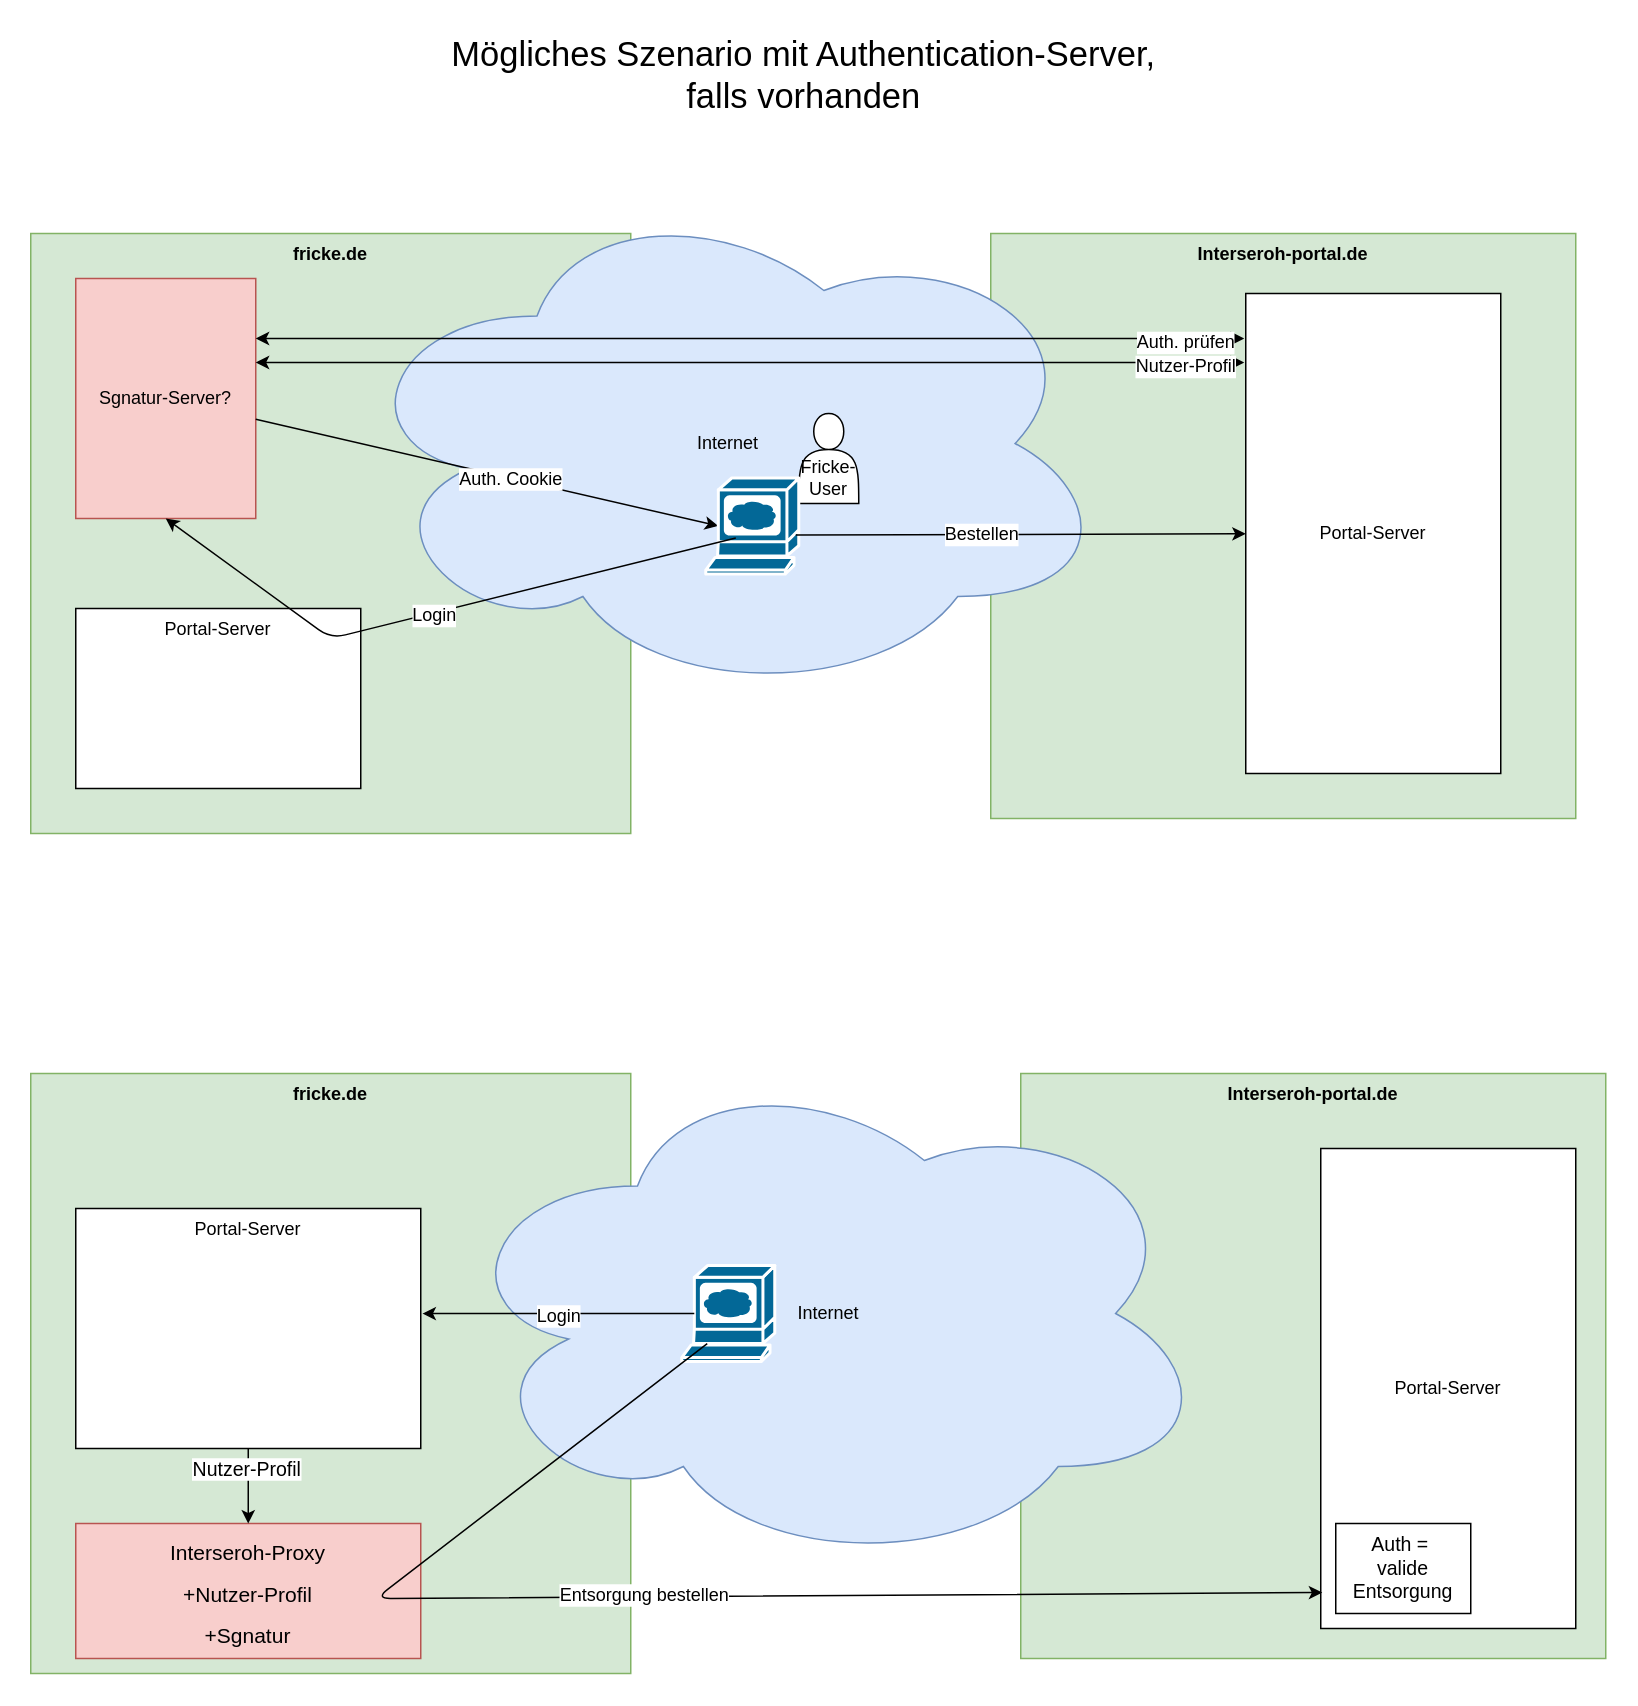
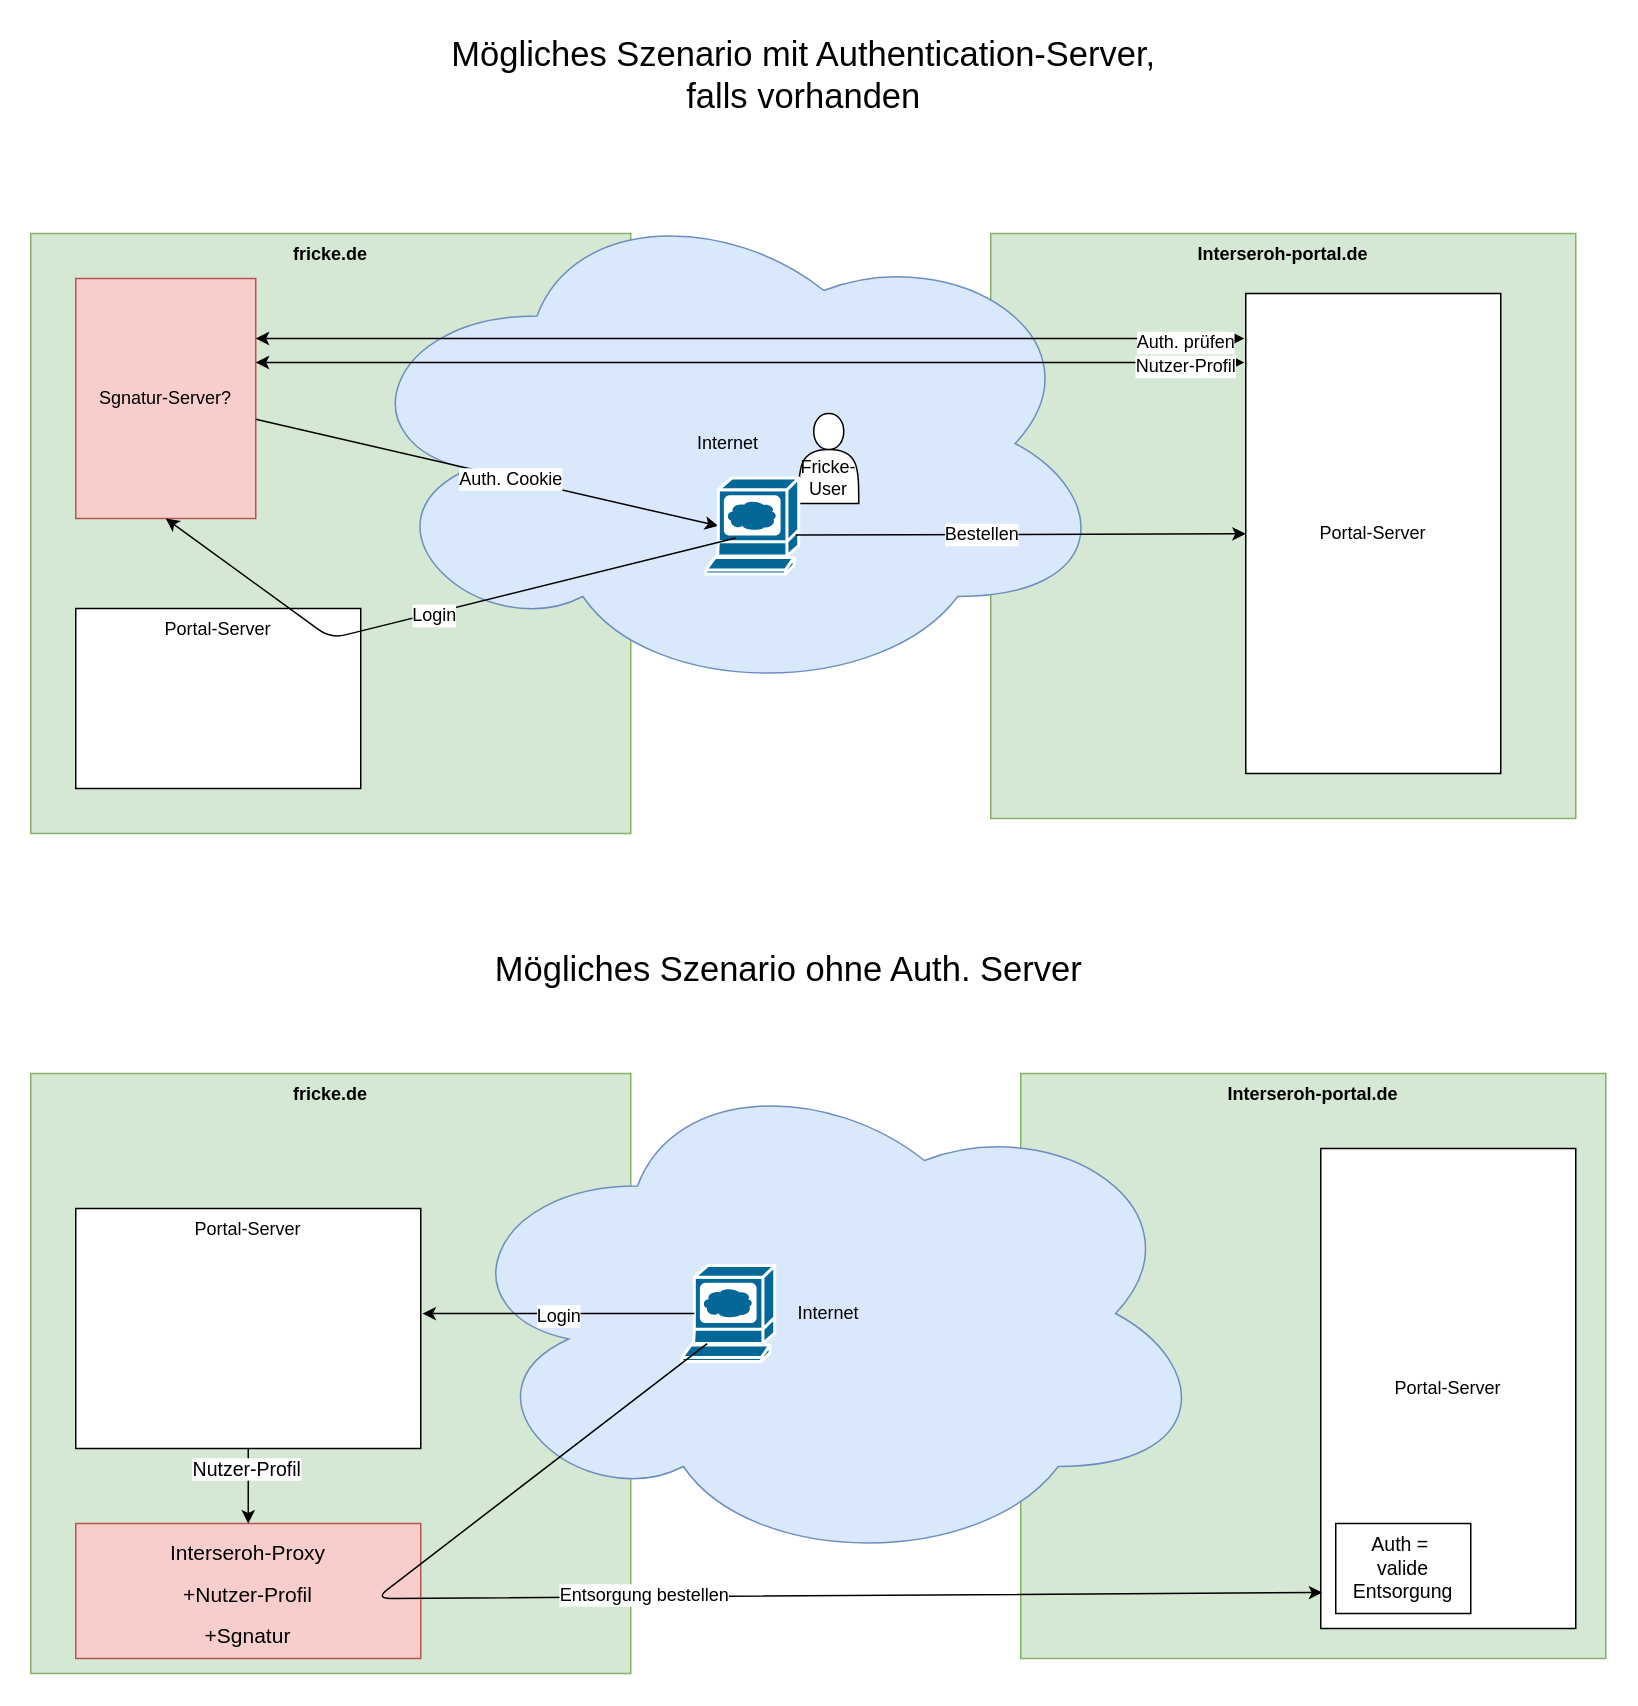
none -> (788, 970)
